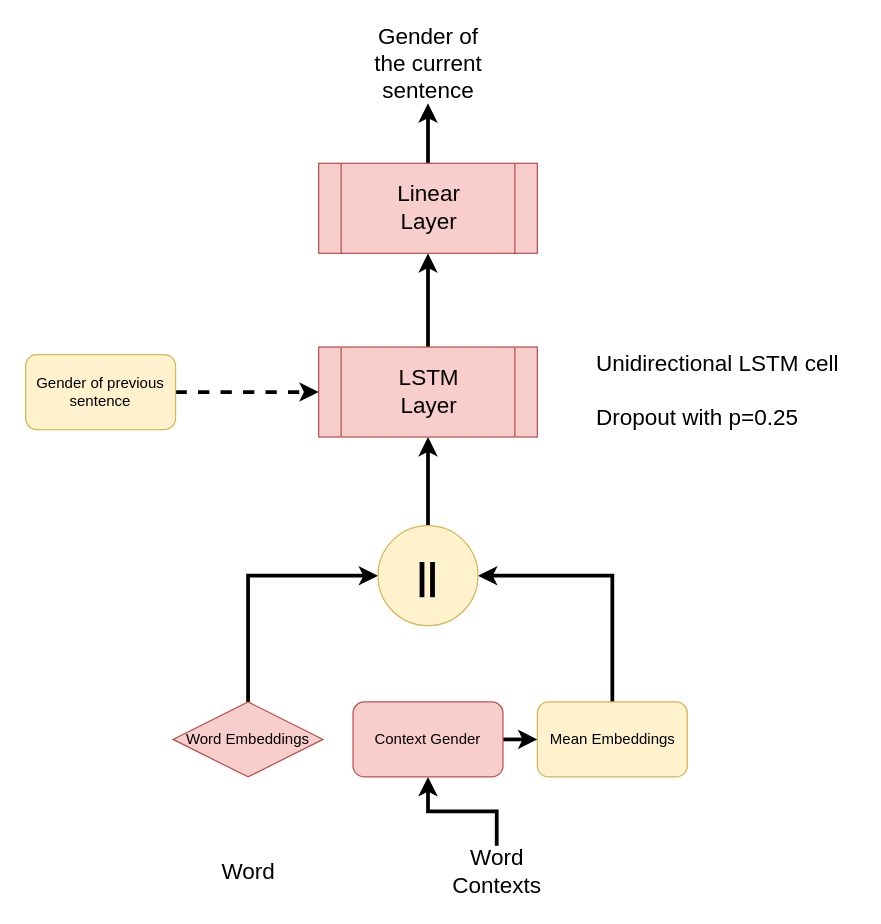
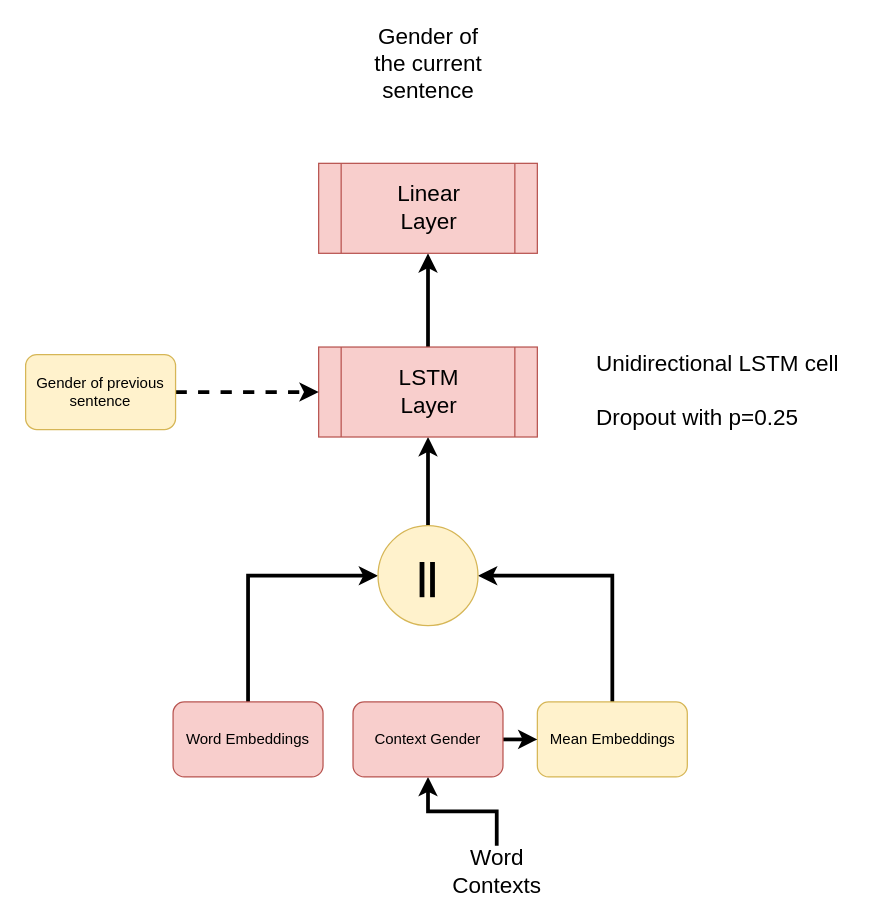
(428, 140) -> none
(248, 739) -> (248, 739)
(248, 871) -> none
